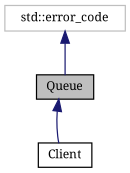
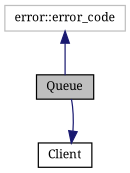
(65, 18) -> (65, 18)
(57, 127) -> (73, 115)
